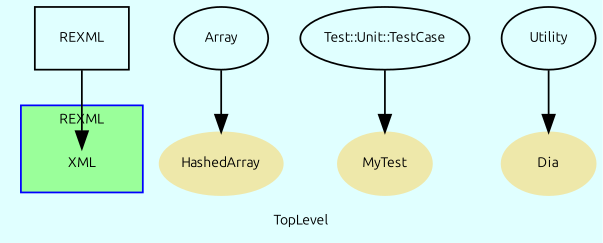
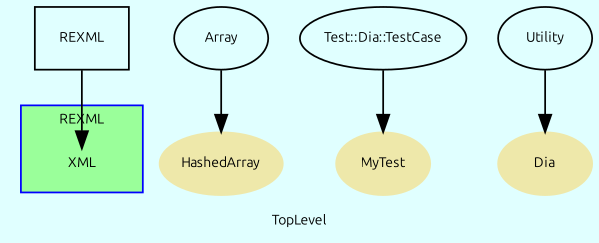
(385, 38) -> (383, 38)
